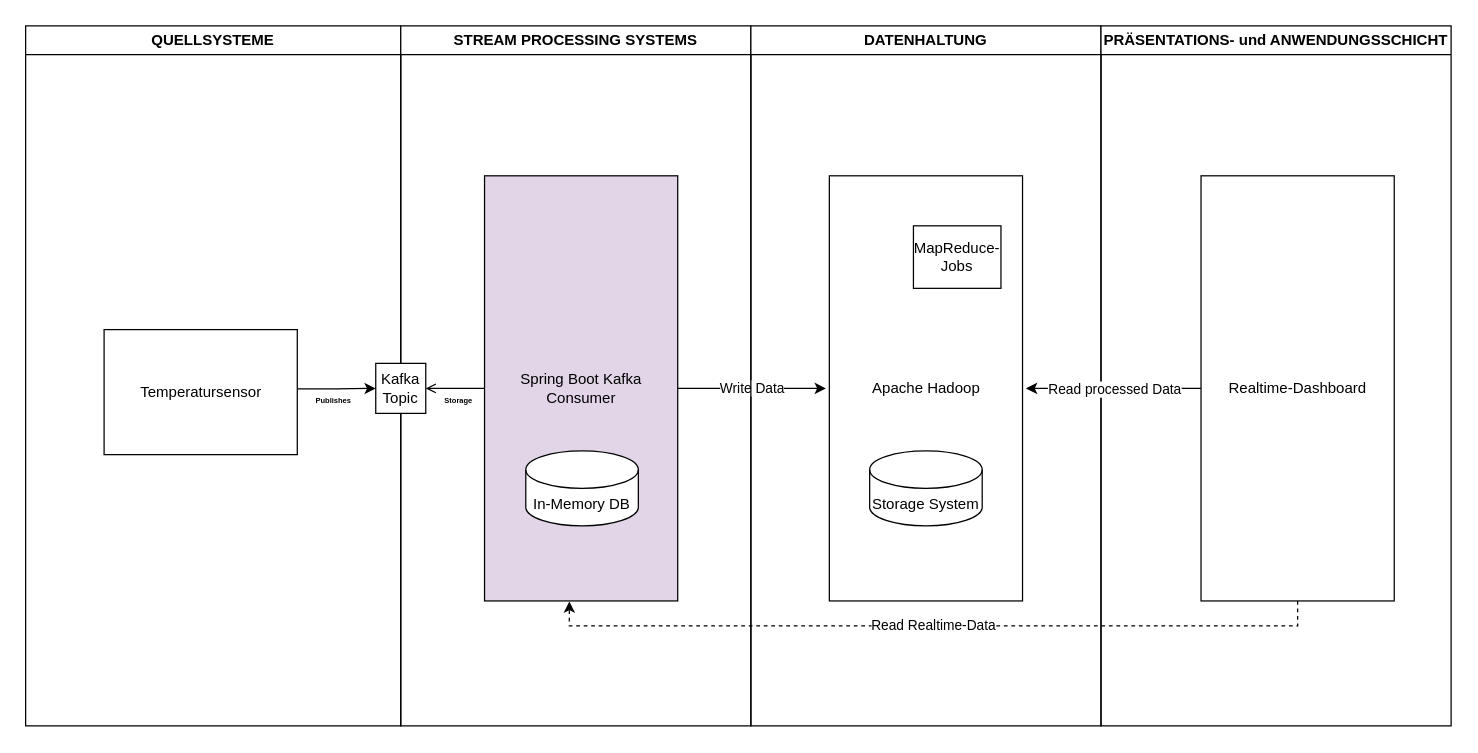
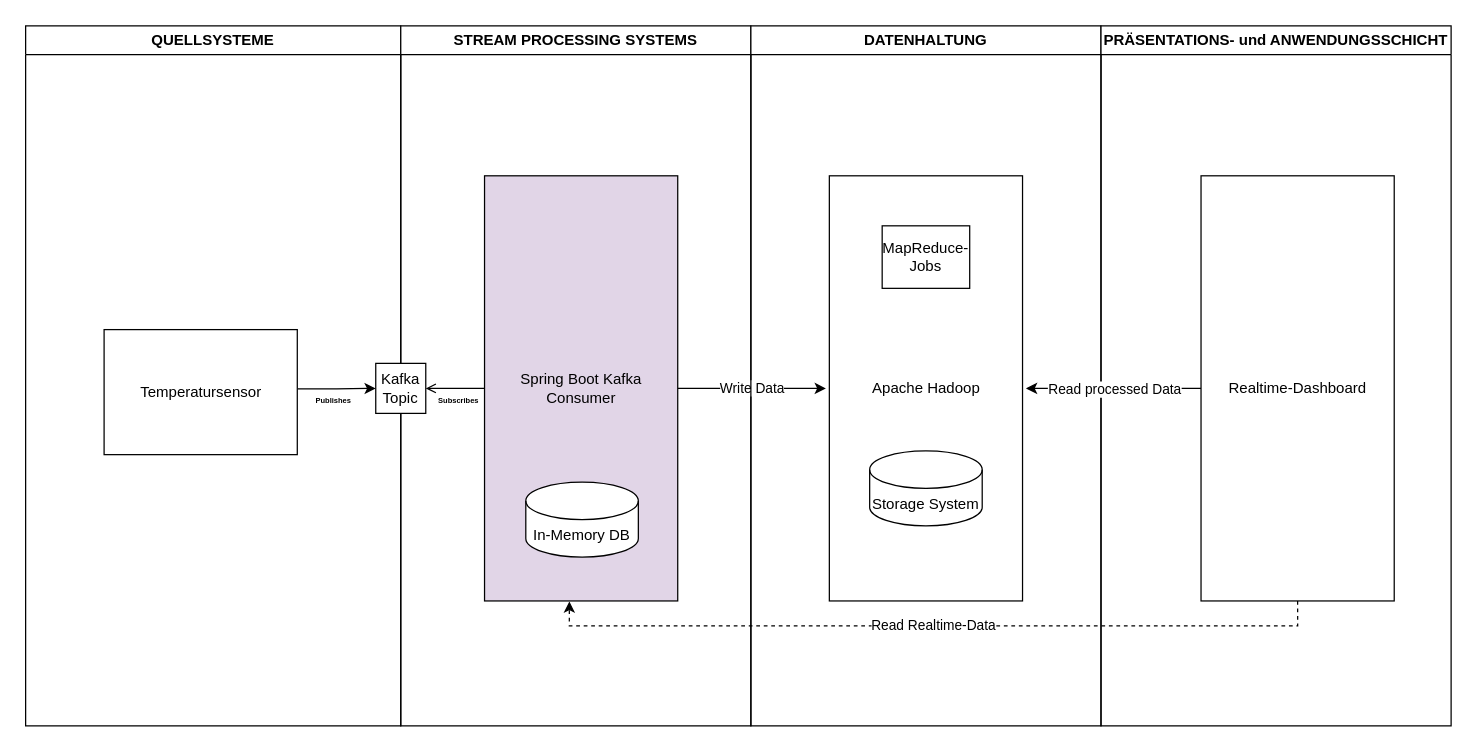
(957, 257) -> (926, 257)
(459, 401) -> (459, 401)
(582, 488) -> (582, 519)
